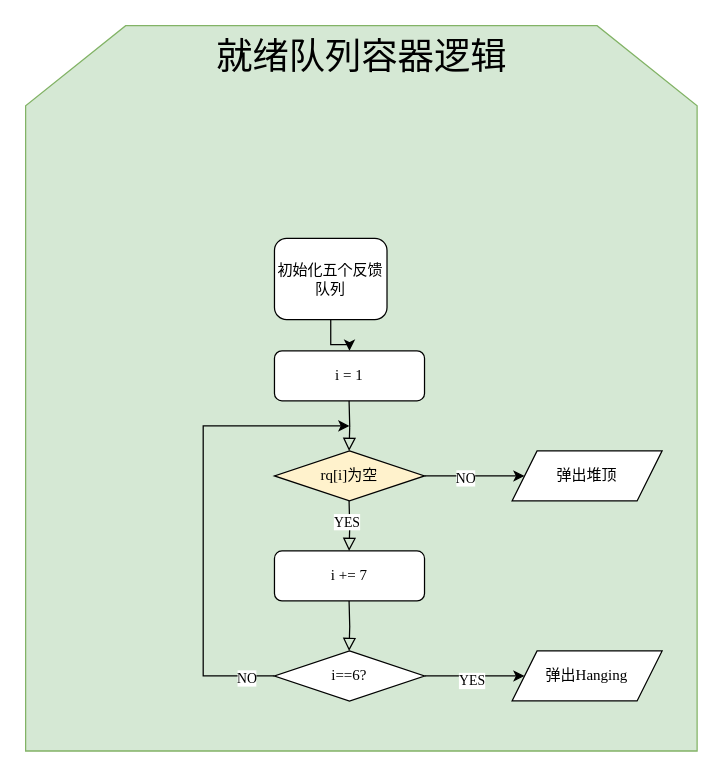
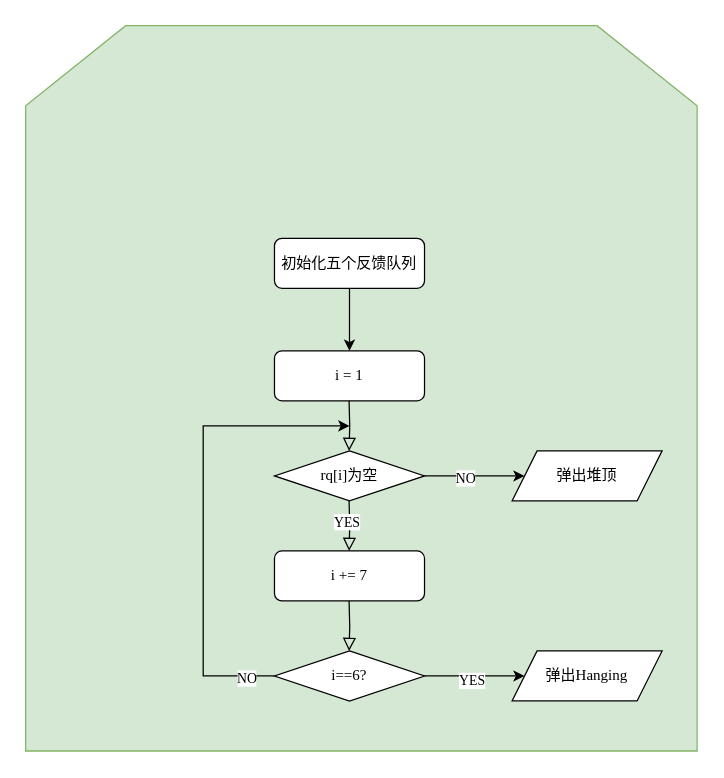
(362, 57) -> none
(331, 279) -> (349, 263)
(349, 476) -> (349, 476)
